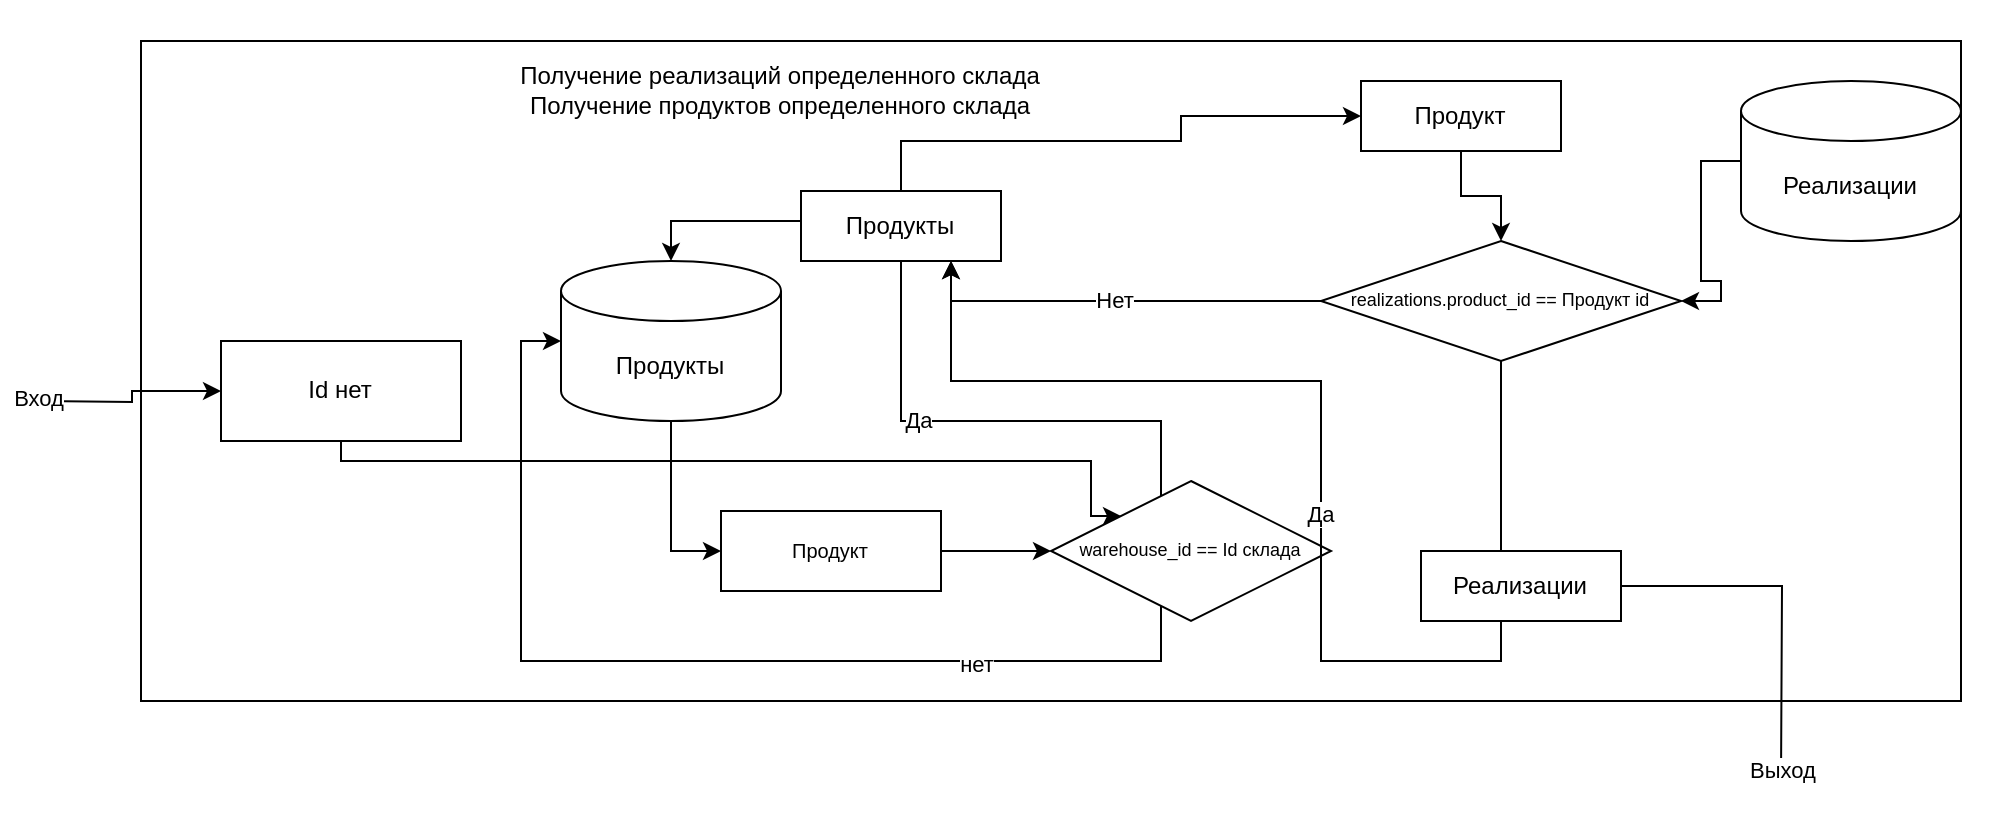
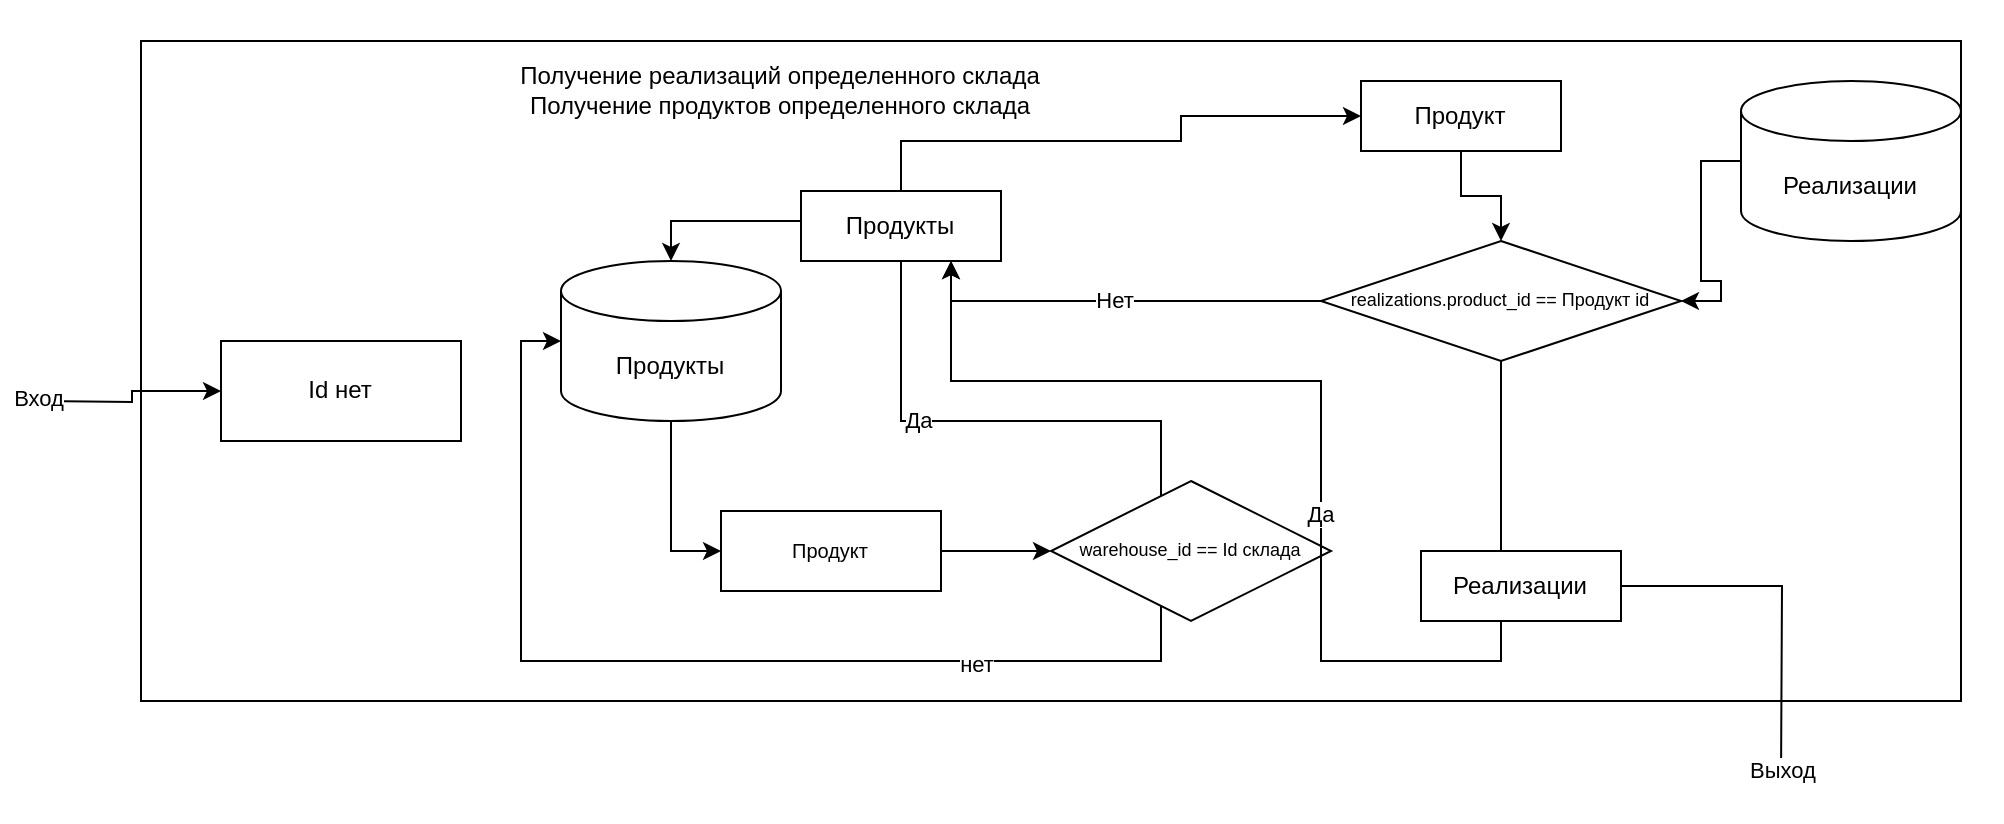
(742, 461) -> none
